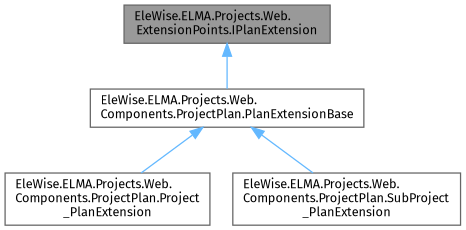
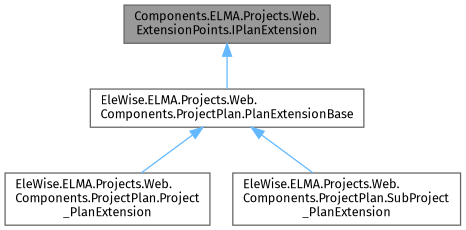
(227, 24) -> (227, 24)
